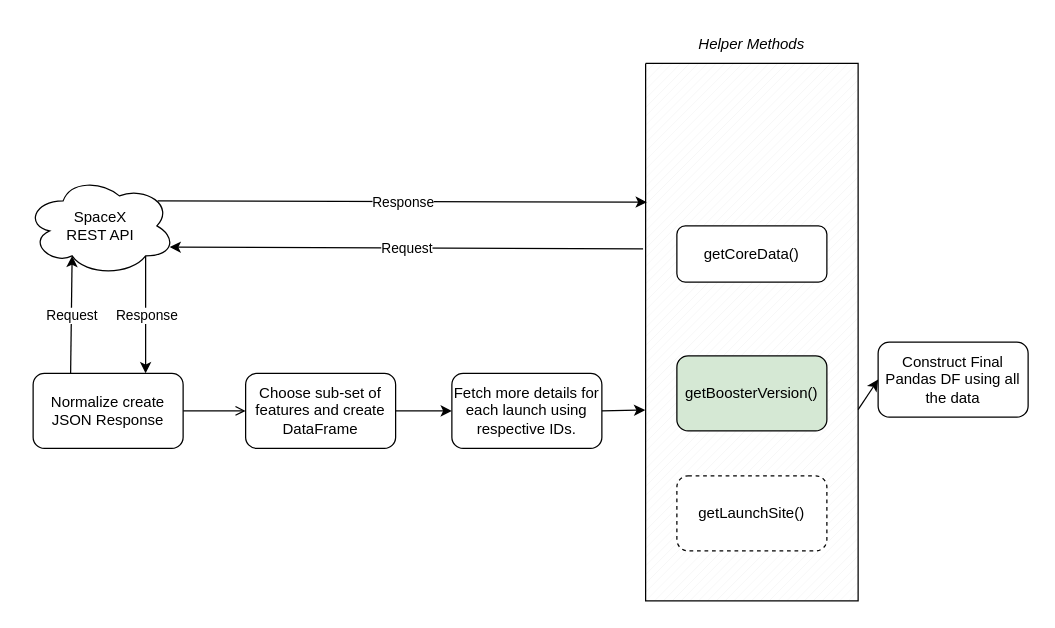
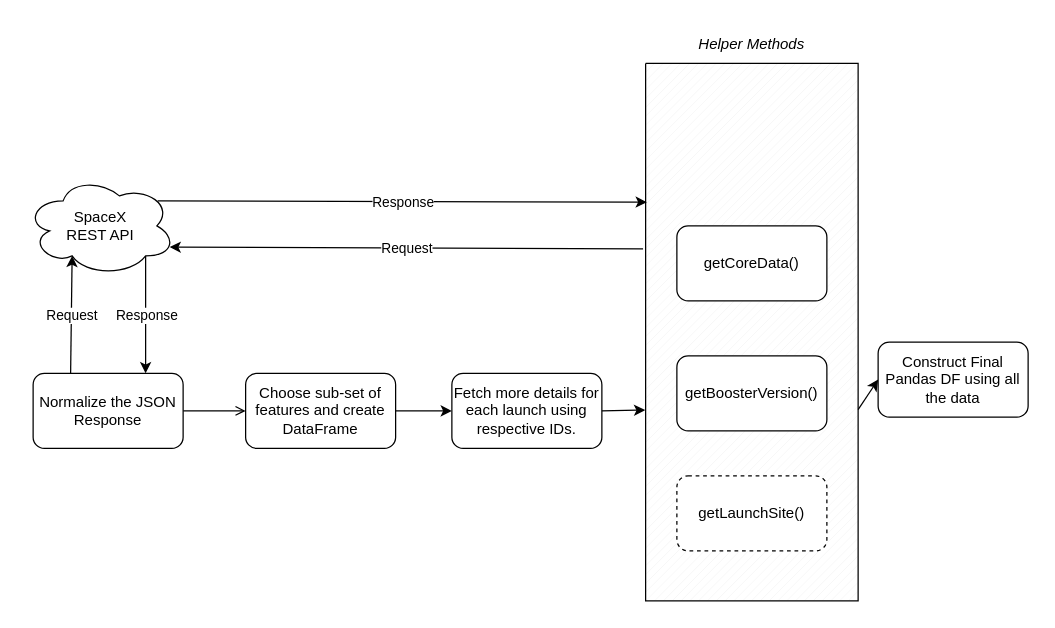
(752, 254) -> (752, 263)
(752, 393) -> (752, 393)
(108, 411) -> (108, 411)
